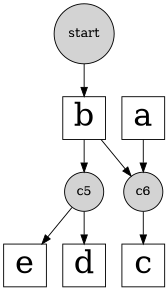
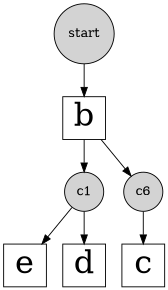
(143, 118) -> none
(84, 192) -> (84, 192)
